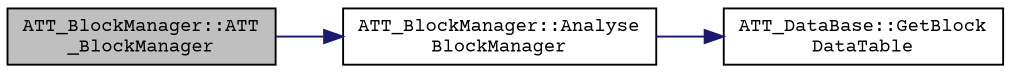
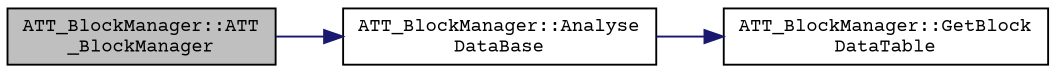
(500, 37) -> (500, 37)
(863, 37) -> (886, 37)
